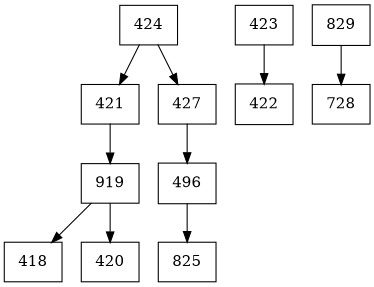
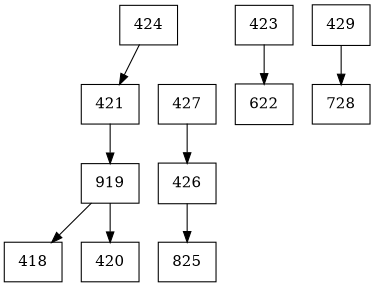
(341, 25) -> (341, 25)
(165, 60) -> none
(264, 104) -> (264, 104)
(187, 183) -> (187, 183)
